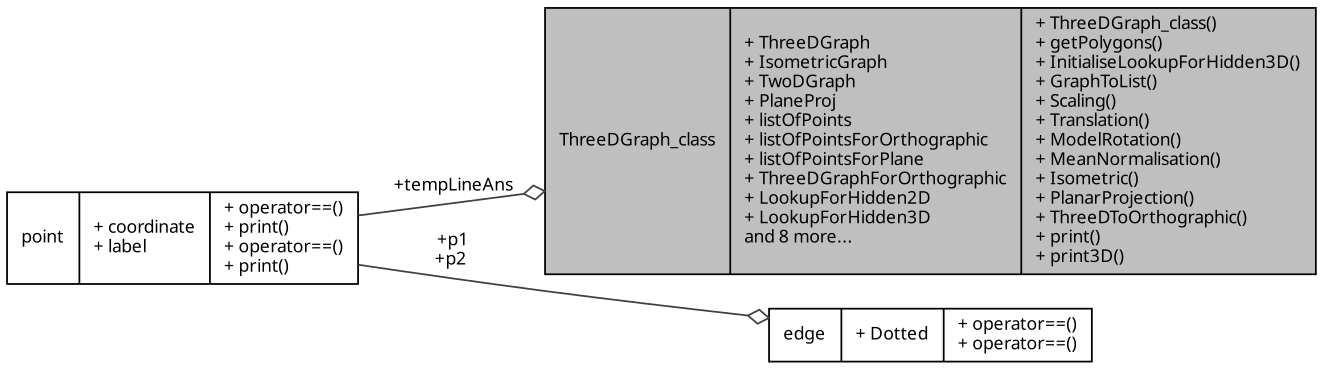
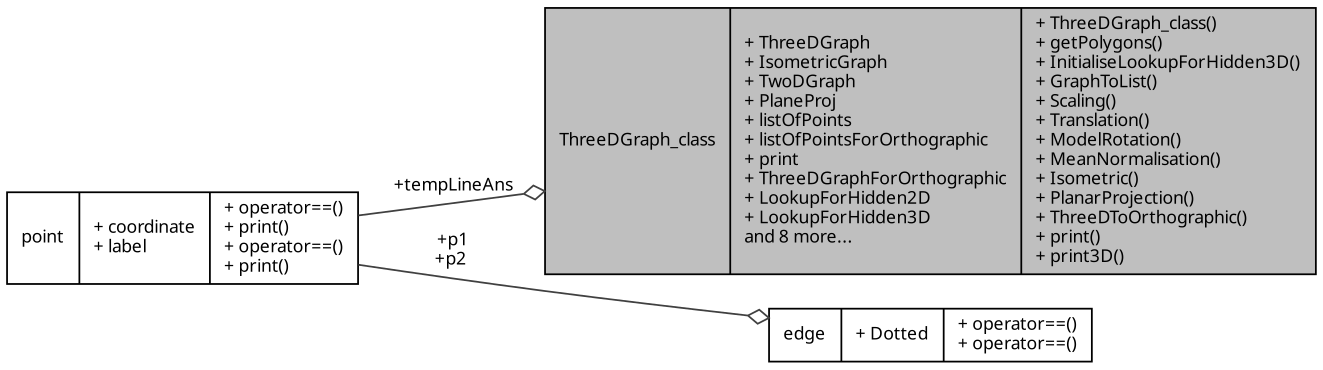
(835, 160) -> (772, 160)
